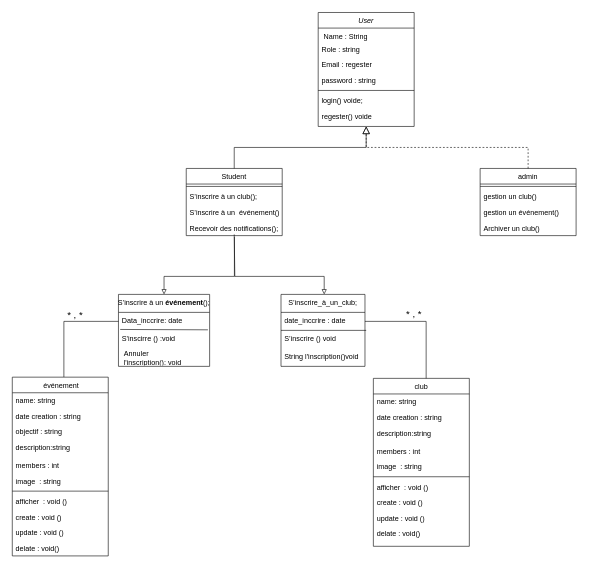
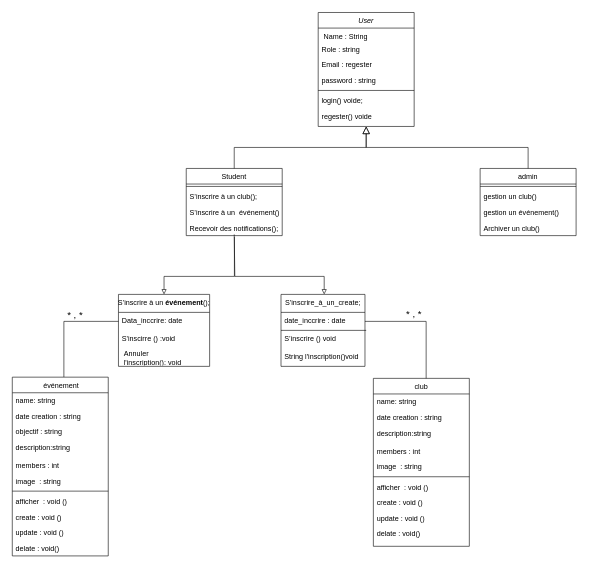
(458, 147) -> (458, 147)
(323, 303) -> (323, 303)
(164, 330) -> none
